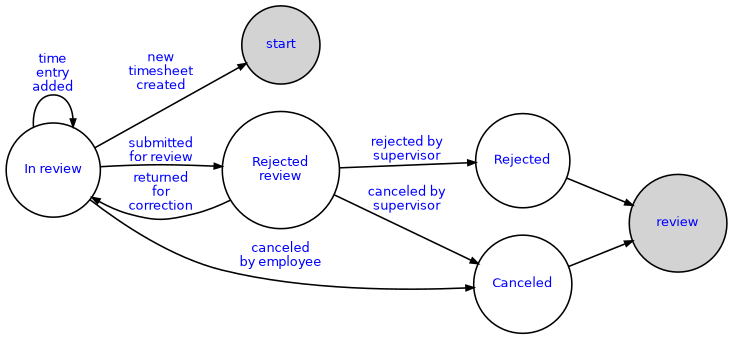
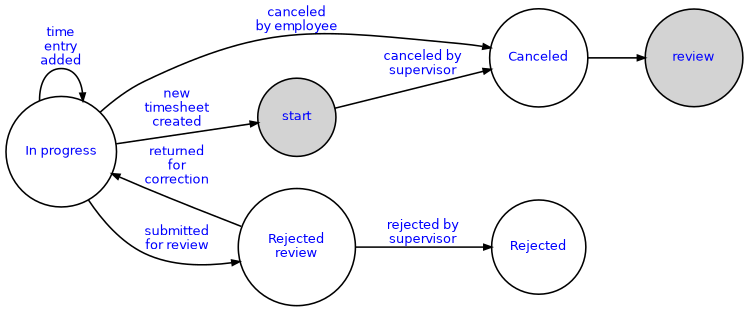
(53, 170) -> (61, 152)
(596, 190) -> none
(403, 228) -> (409, 90)
